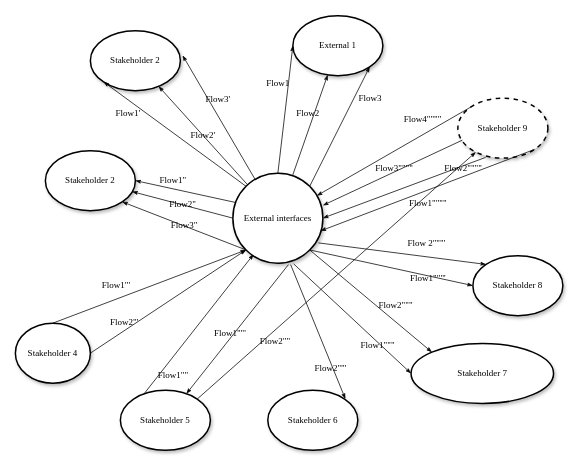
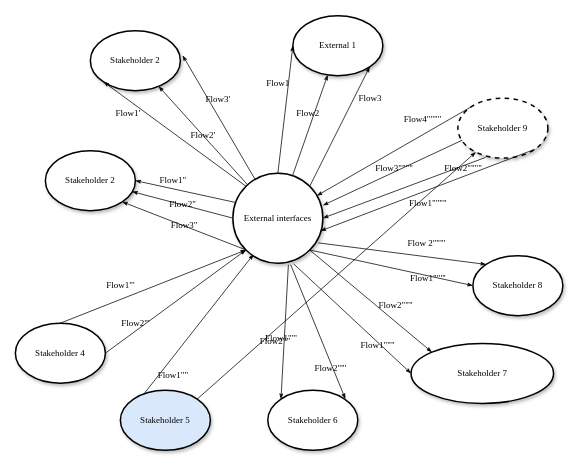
(239, 327) -> (285, 330)
(53, 353) -> (60, 353)
(165, 420) -> (165, 420)
